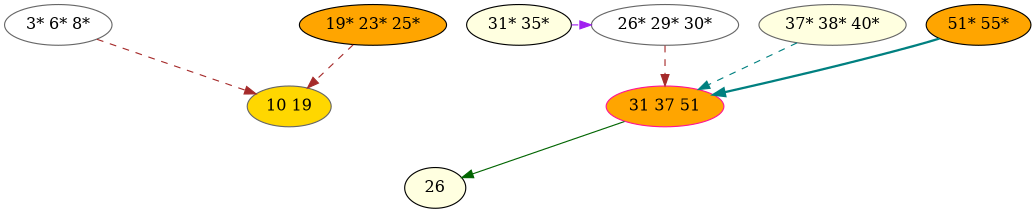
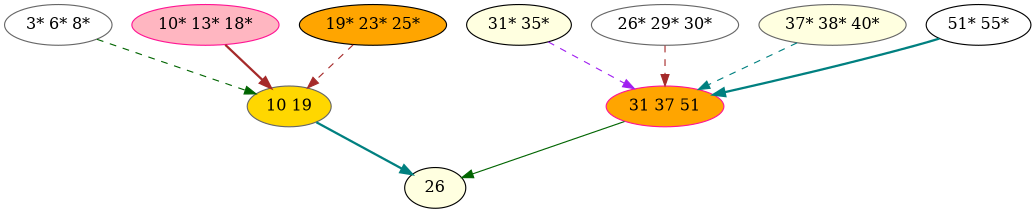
none -> (205, 25)
(576, 25) -> (586, 63)
(979, 25) -> (979, 25)
(171, 65) -> (171, 65)
none -> (359, 145)
